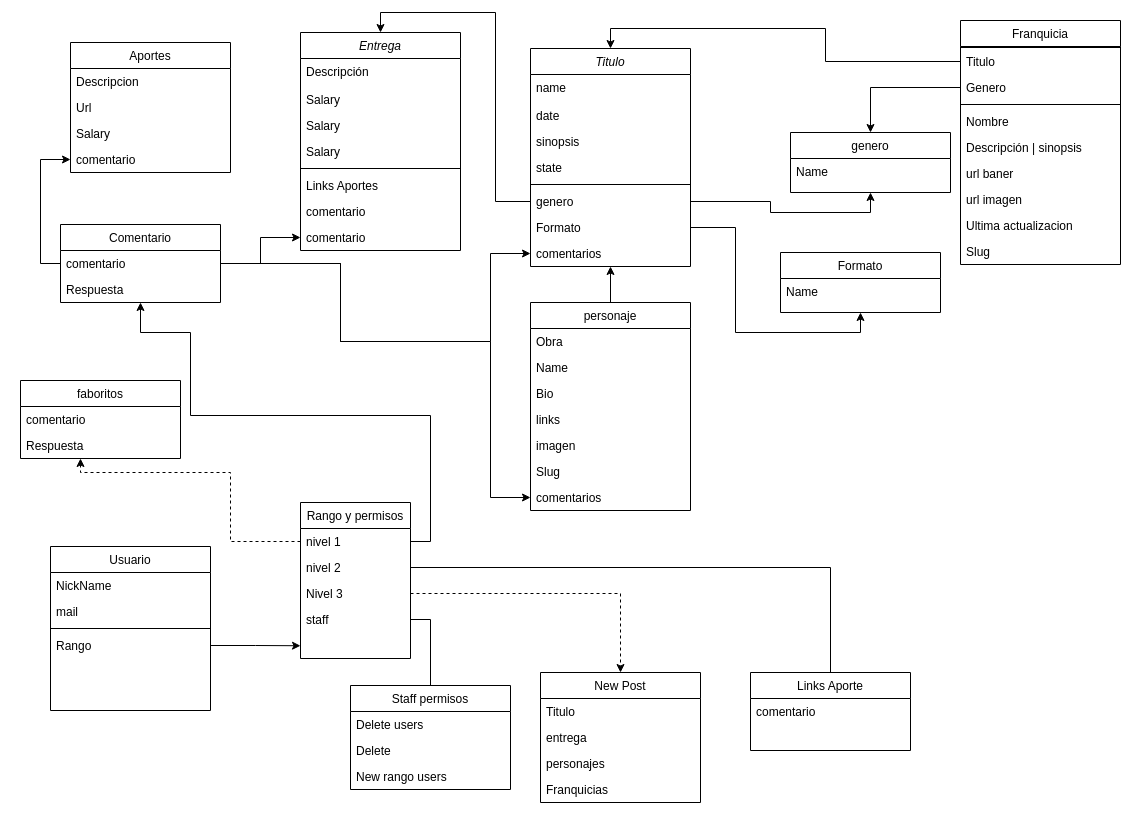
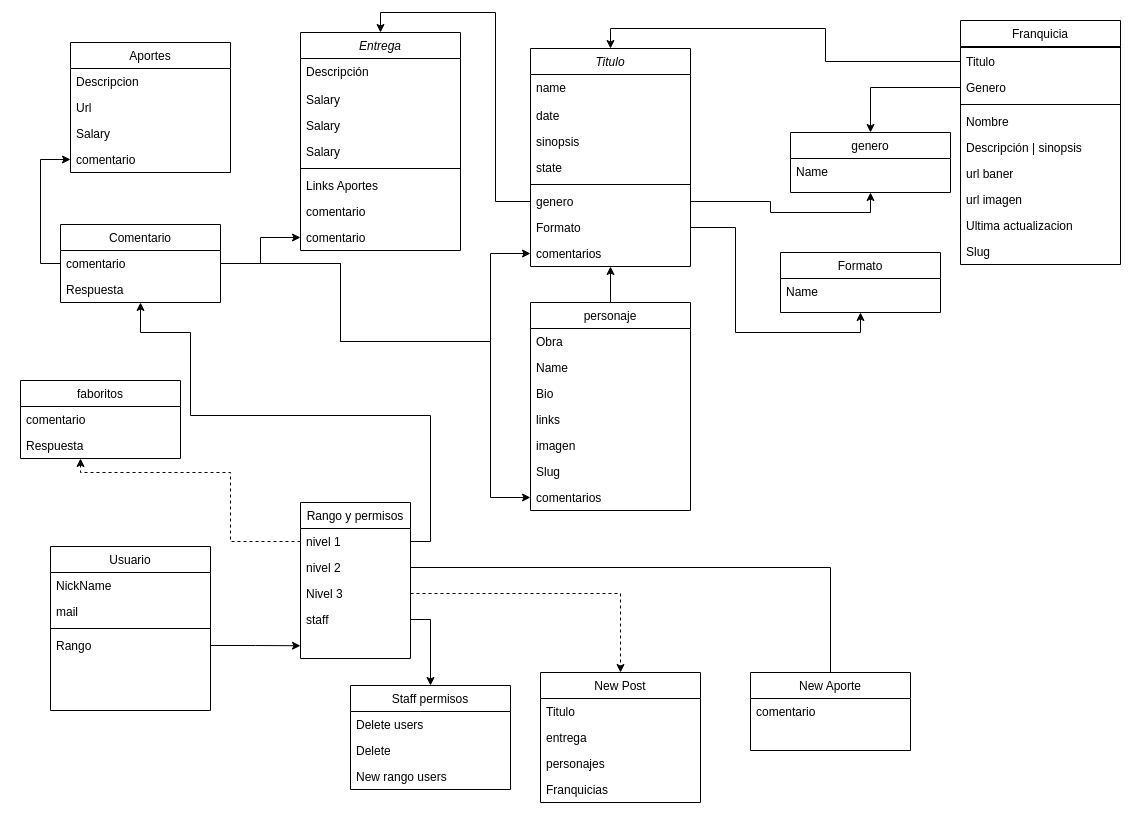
(431, 680) -> (431, 677)
(830, 686) -> (830, 686)
